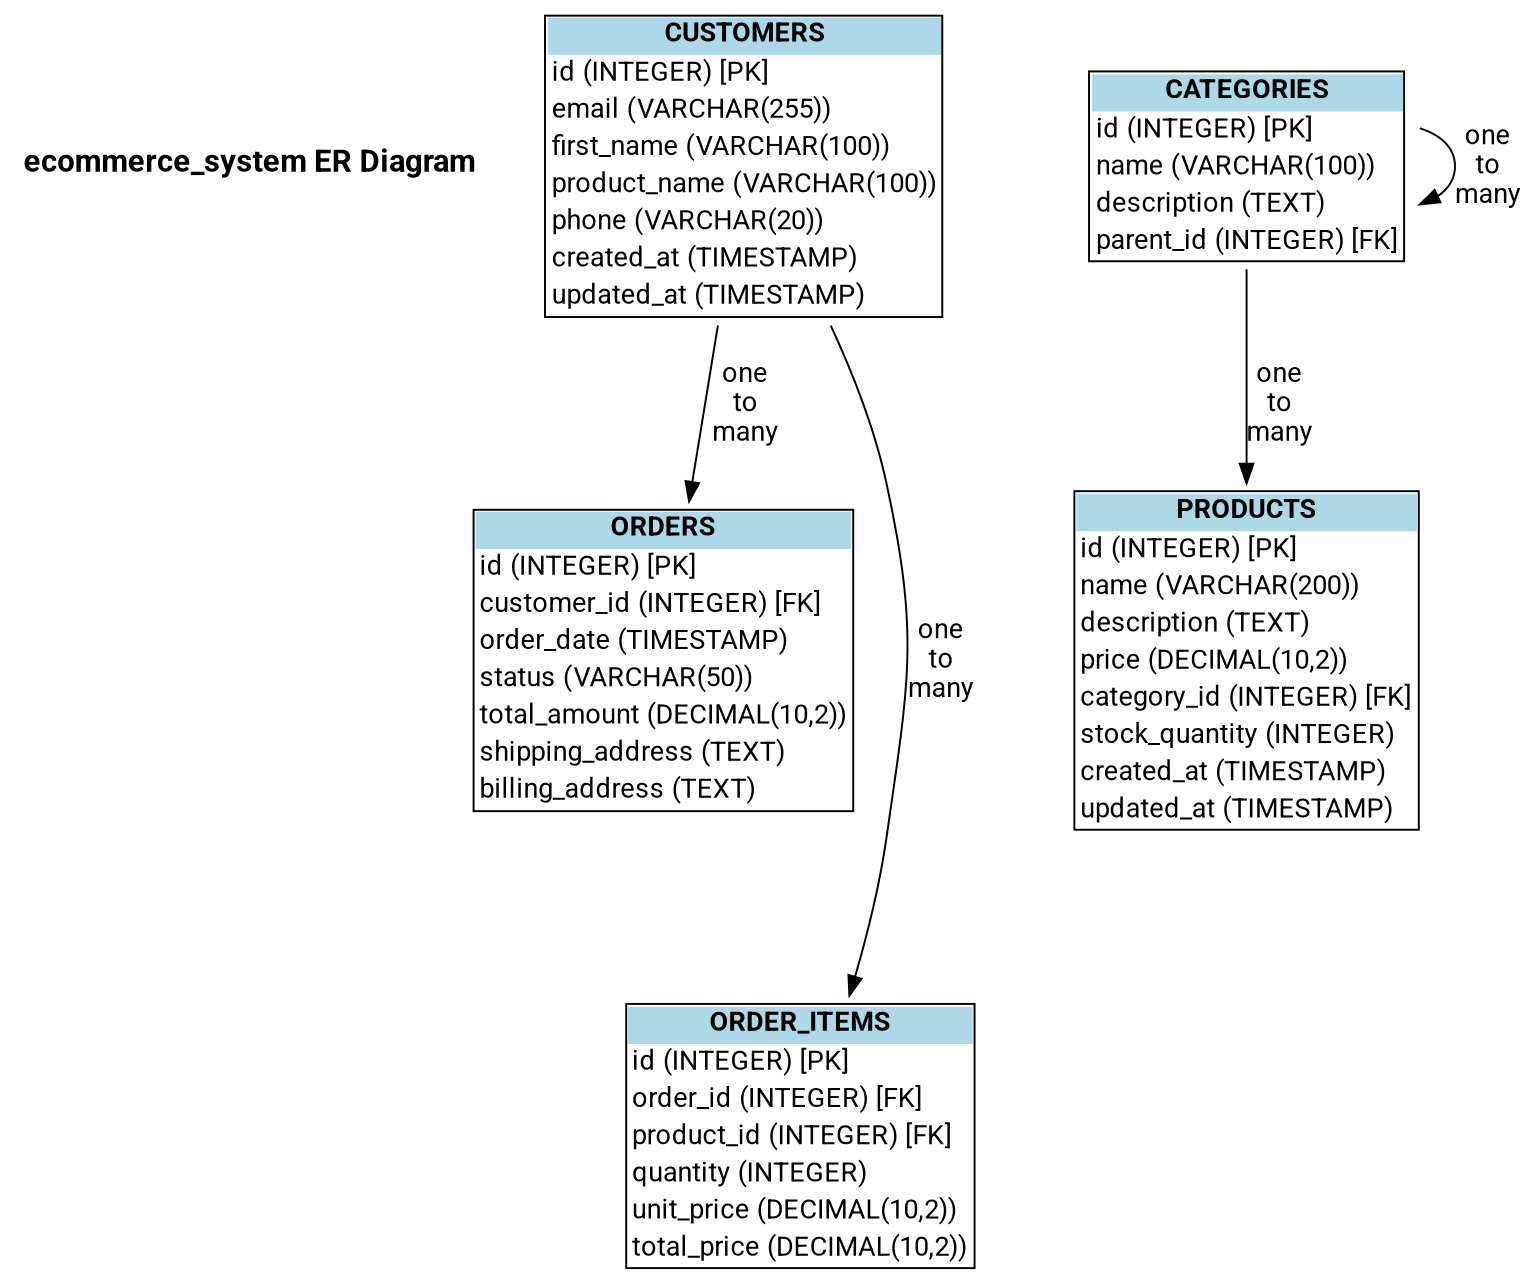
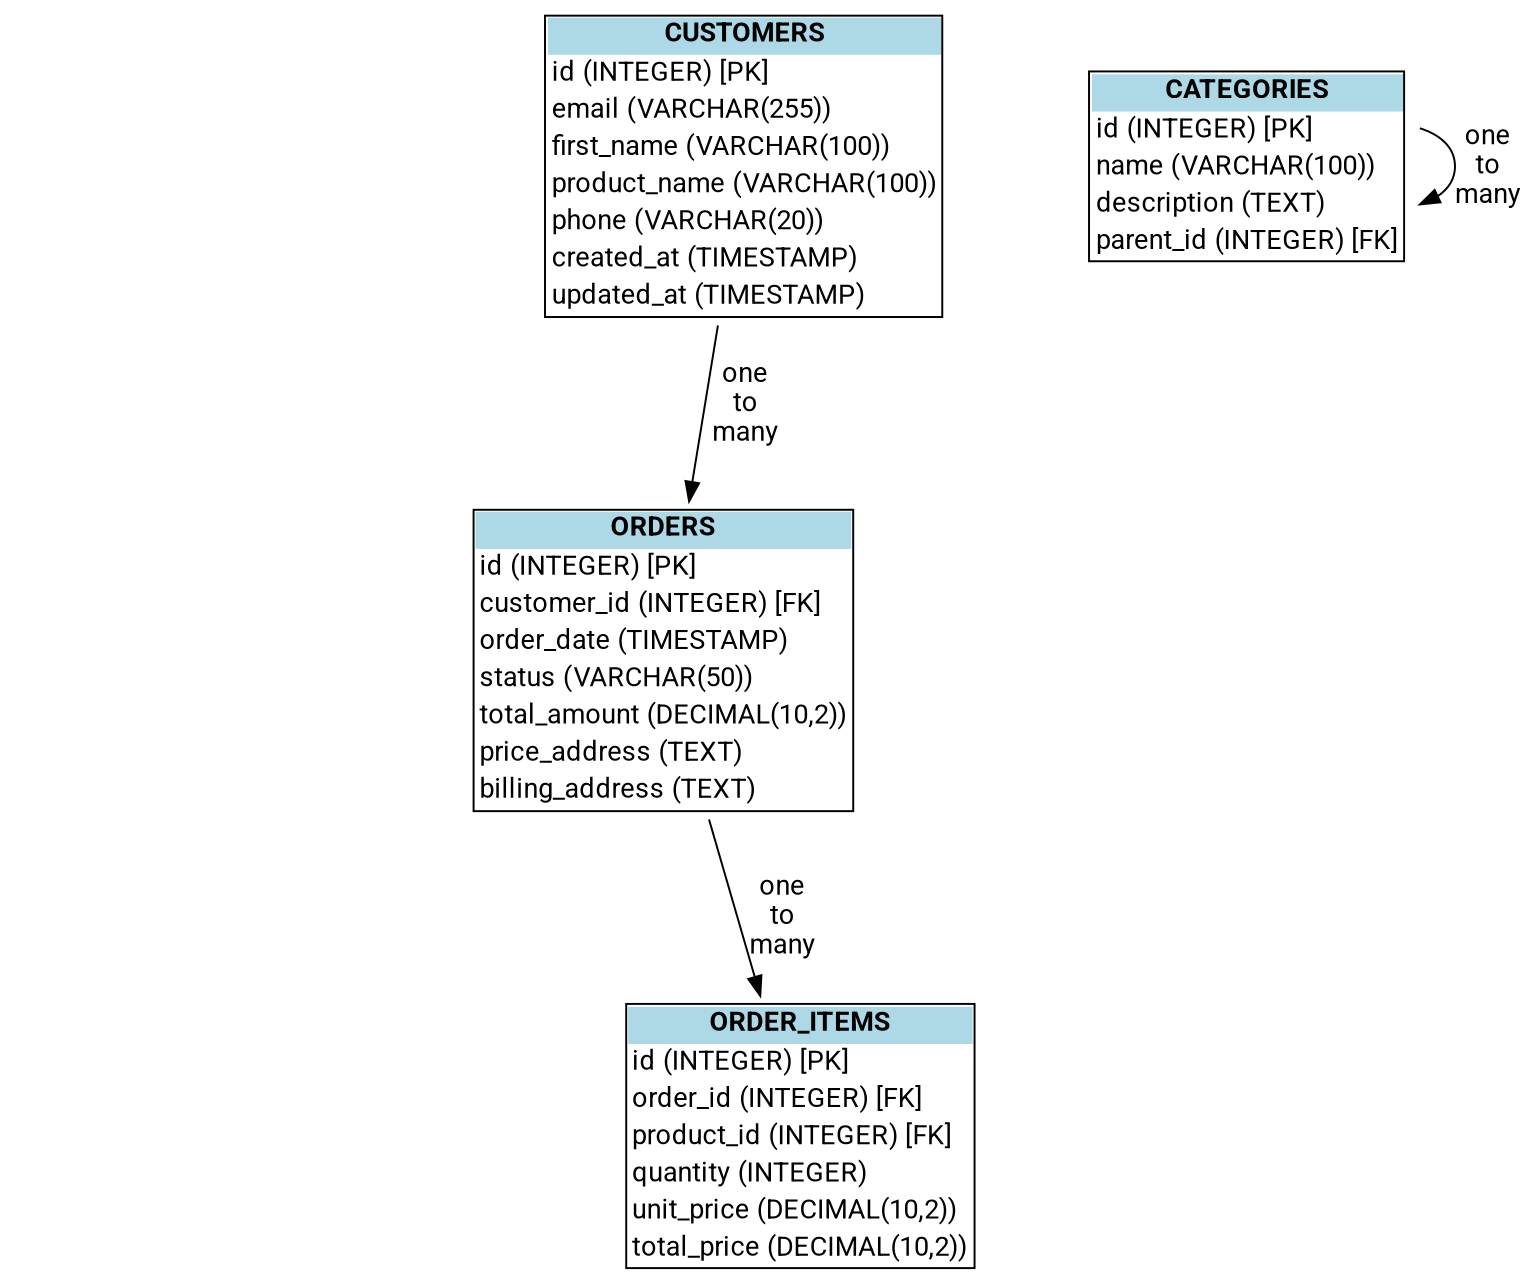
(250, 166) -> none
(907, 648) -> (732, 898)
(1247, 660) -> none
(633, 752) -> (612, 752)
